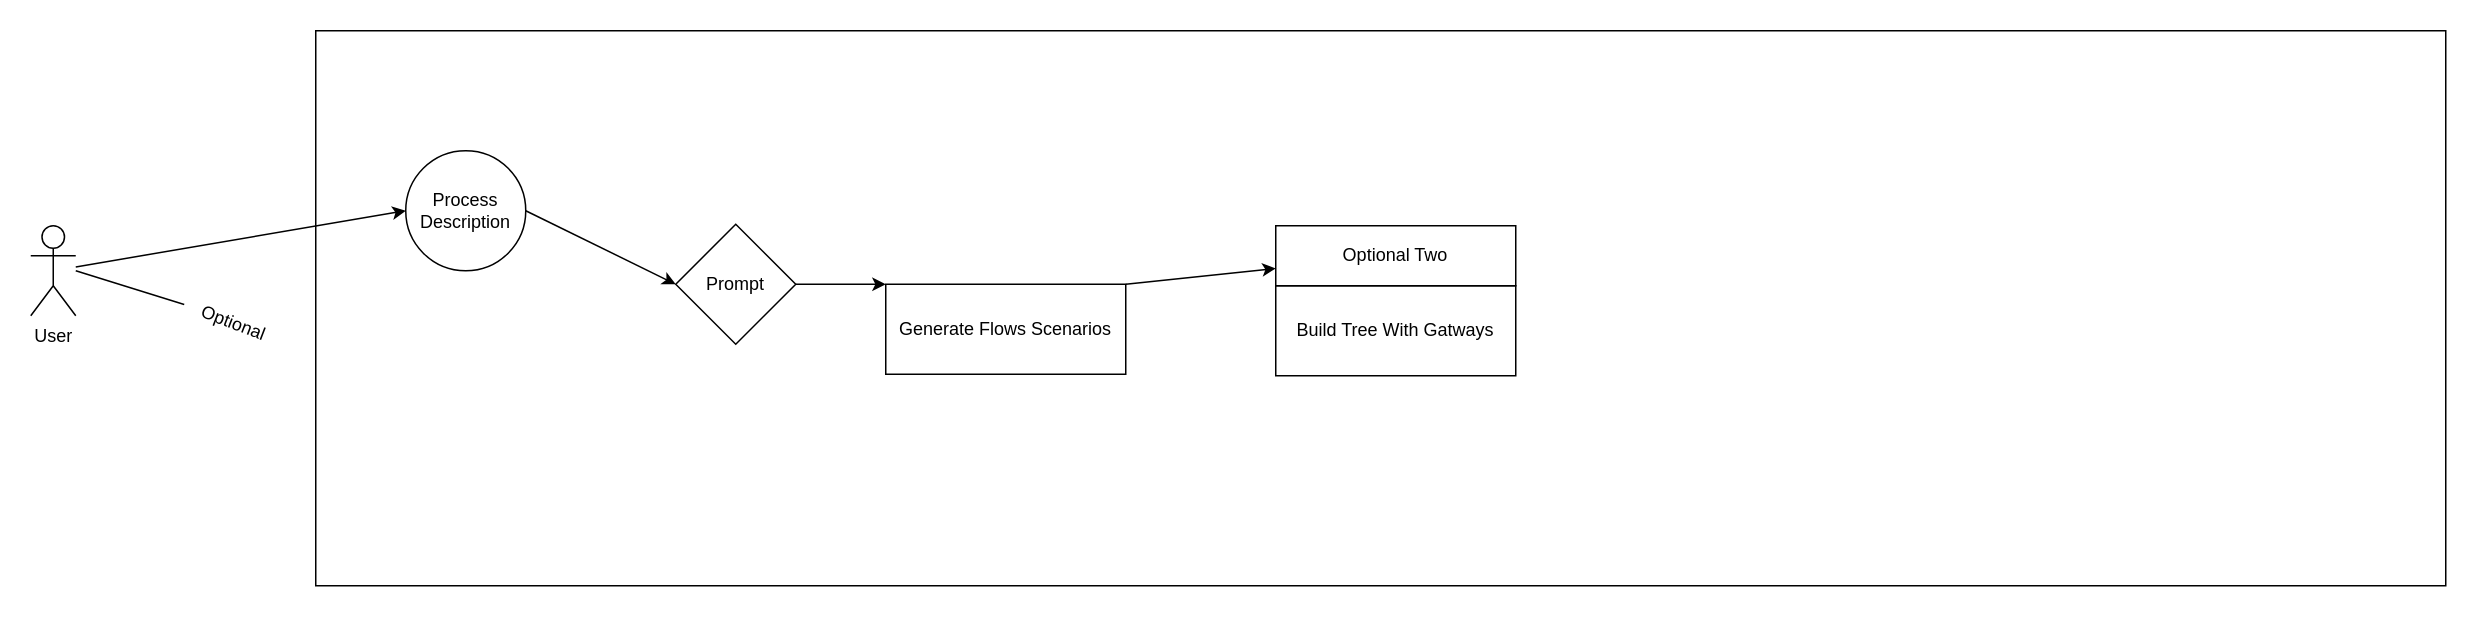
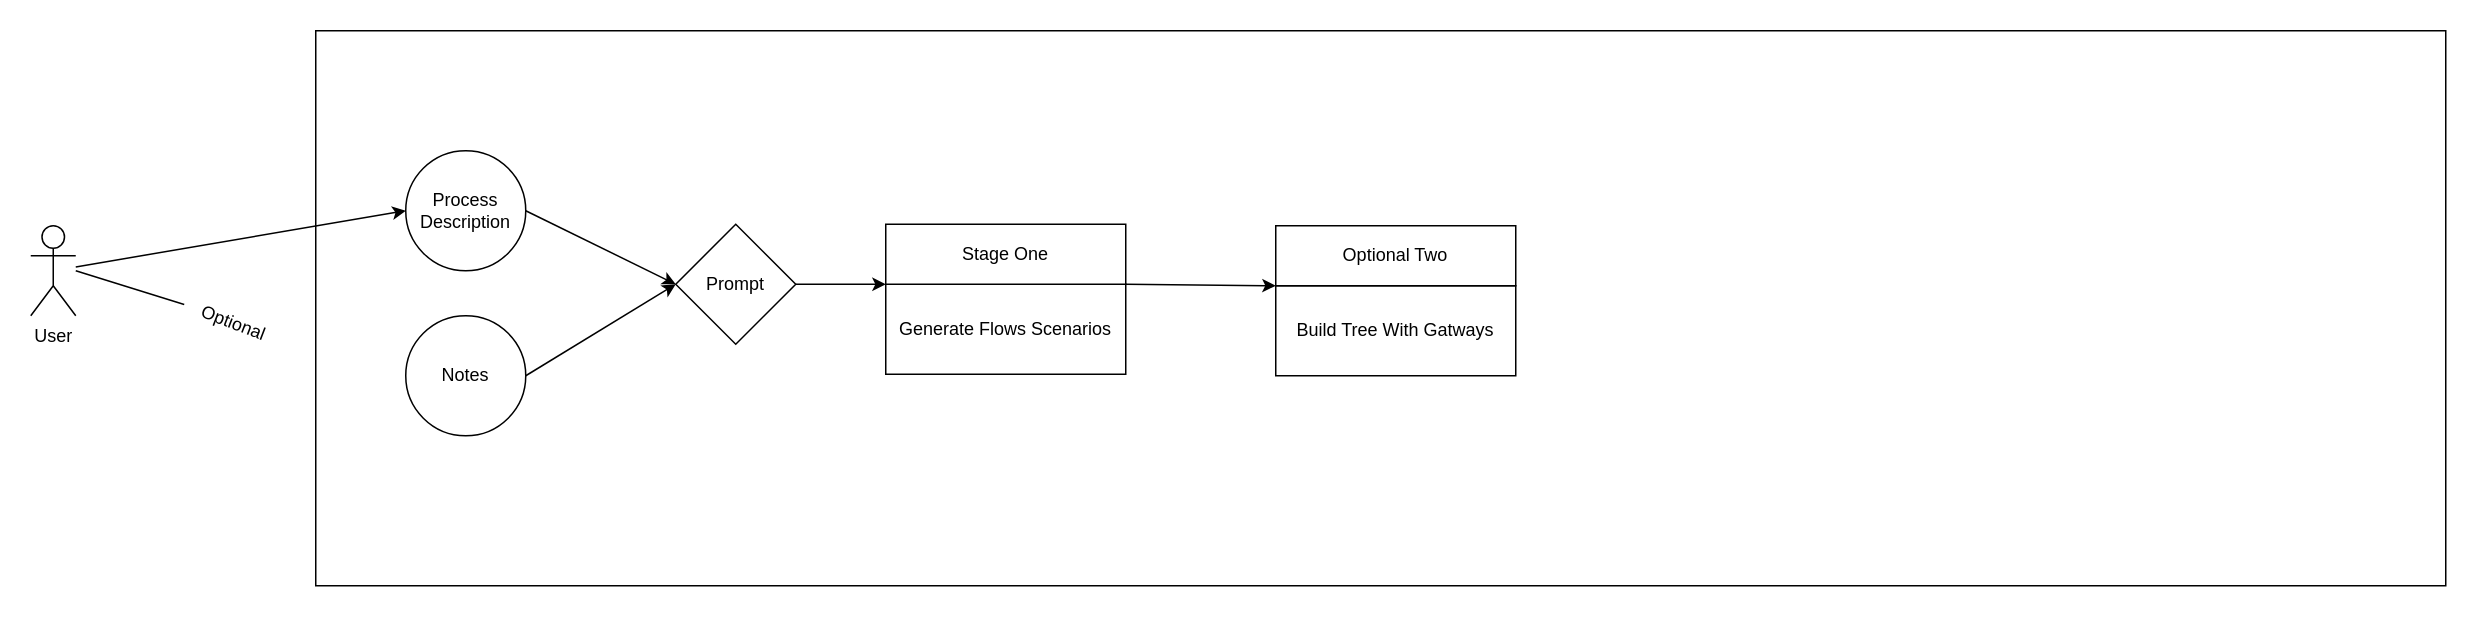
none -> (1006, 254)
(1196, 277) -> (1196, 285)
none -> (597, 332)
none -> (466, 376)
